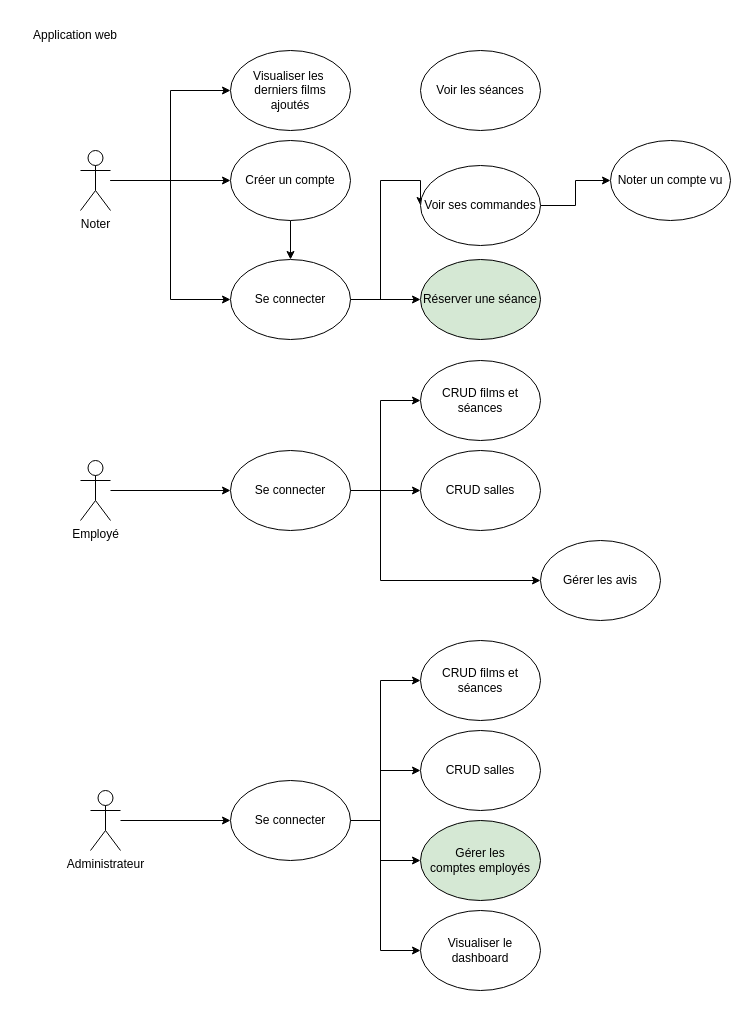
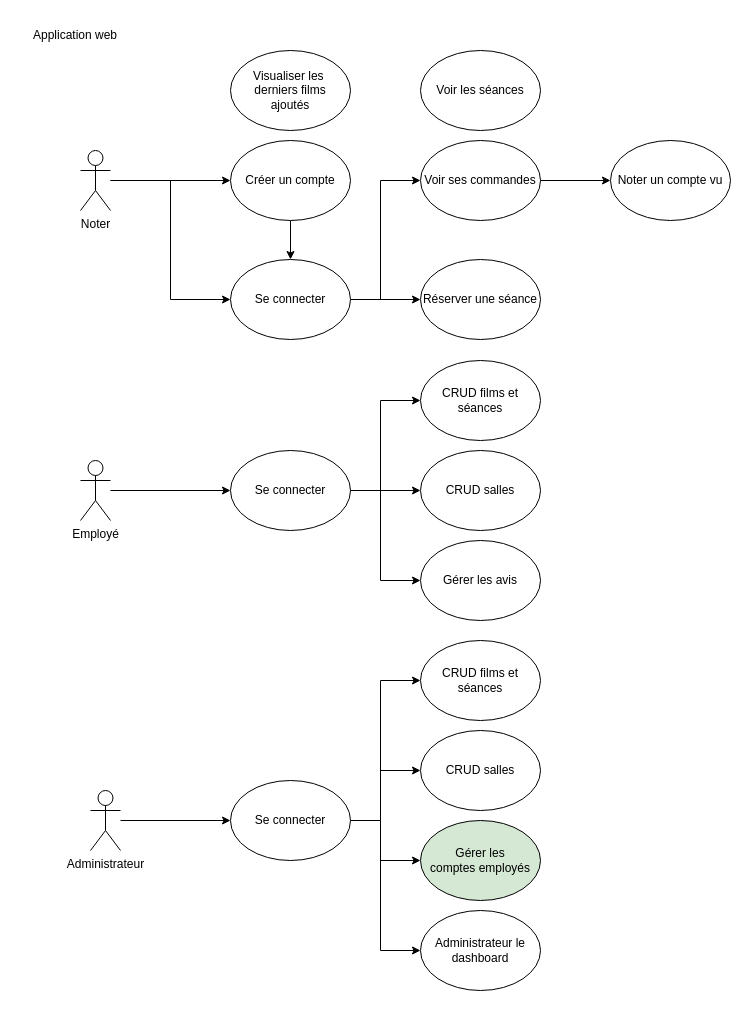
(171, 109) -> none
(481, 206) -> (481, 181)
(481, 300) -> (481, 300)
(601, 581) -> (481, 581)
(481, 951) -> (481, 951)
